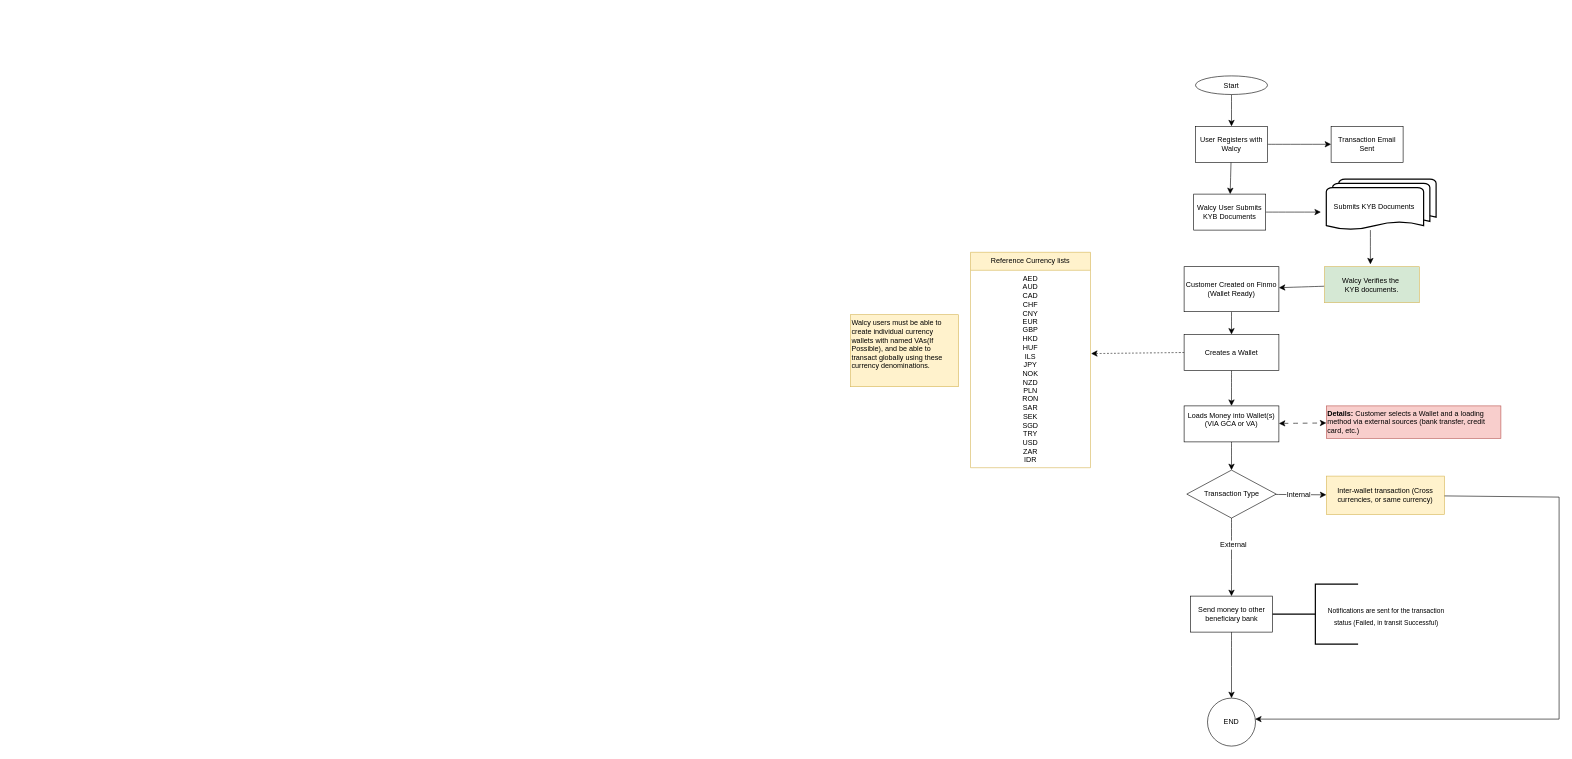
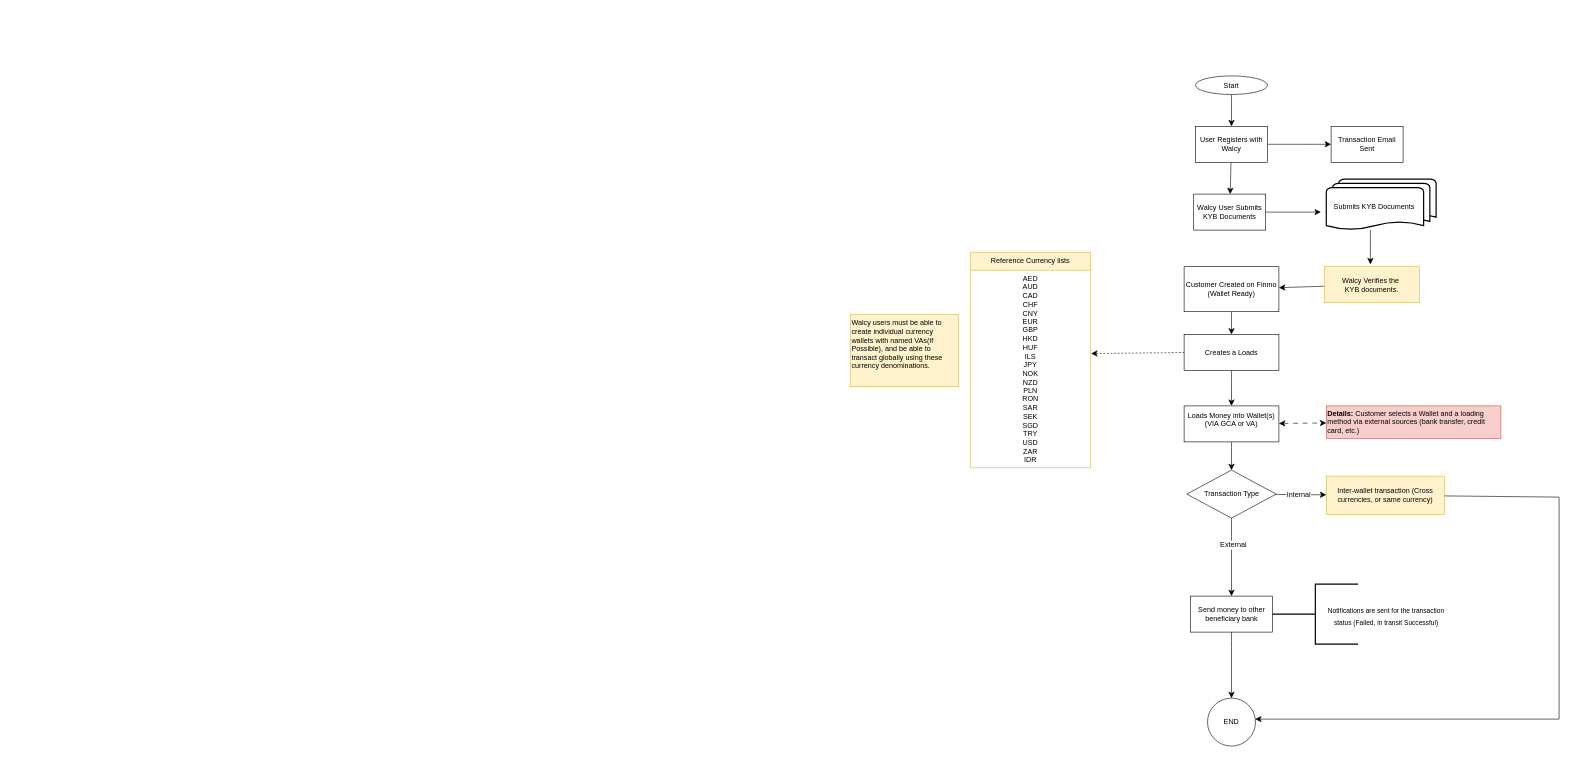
(1372, 285) -> (1372, 285)
(1232, 353) -> (1232, 353)
